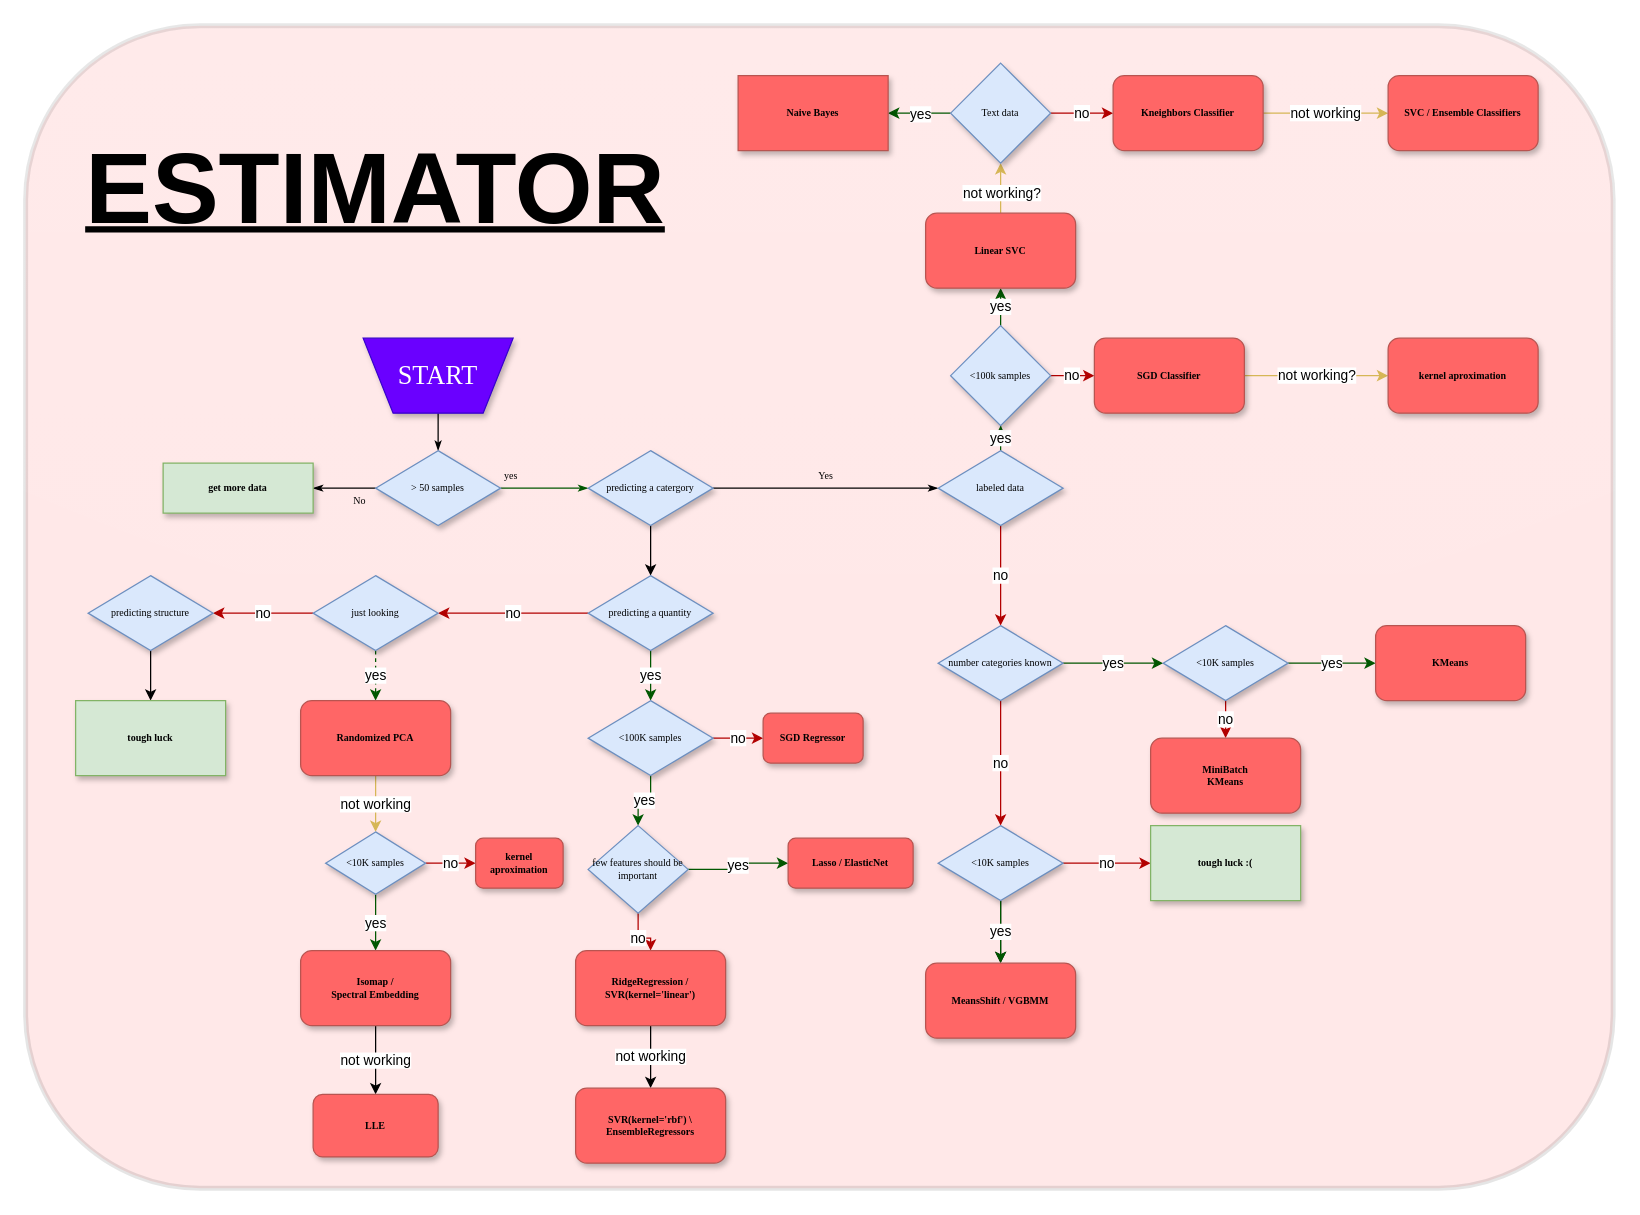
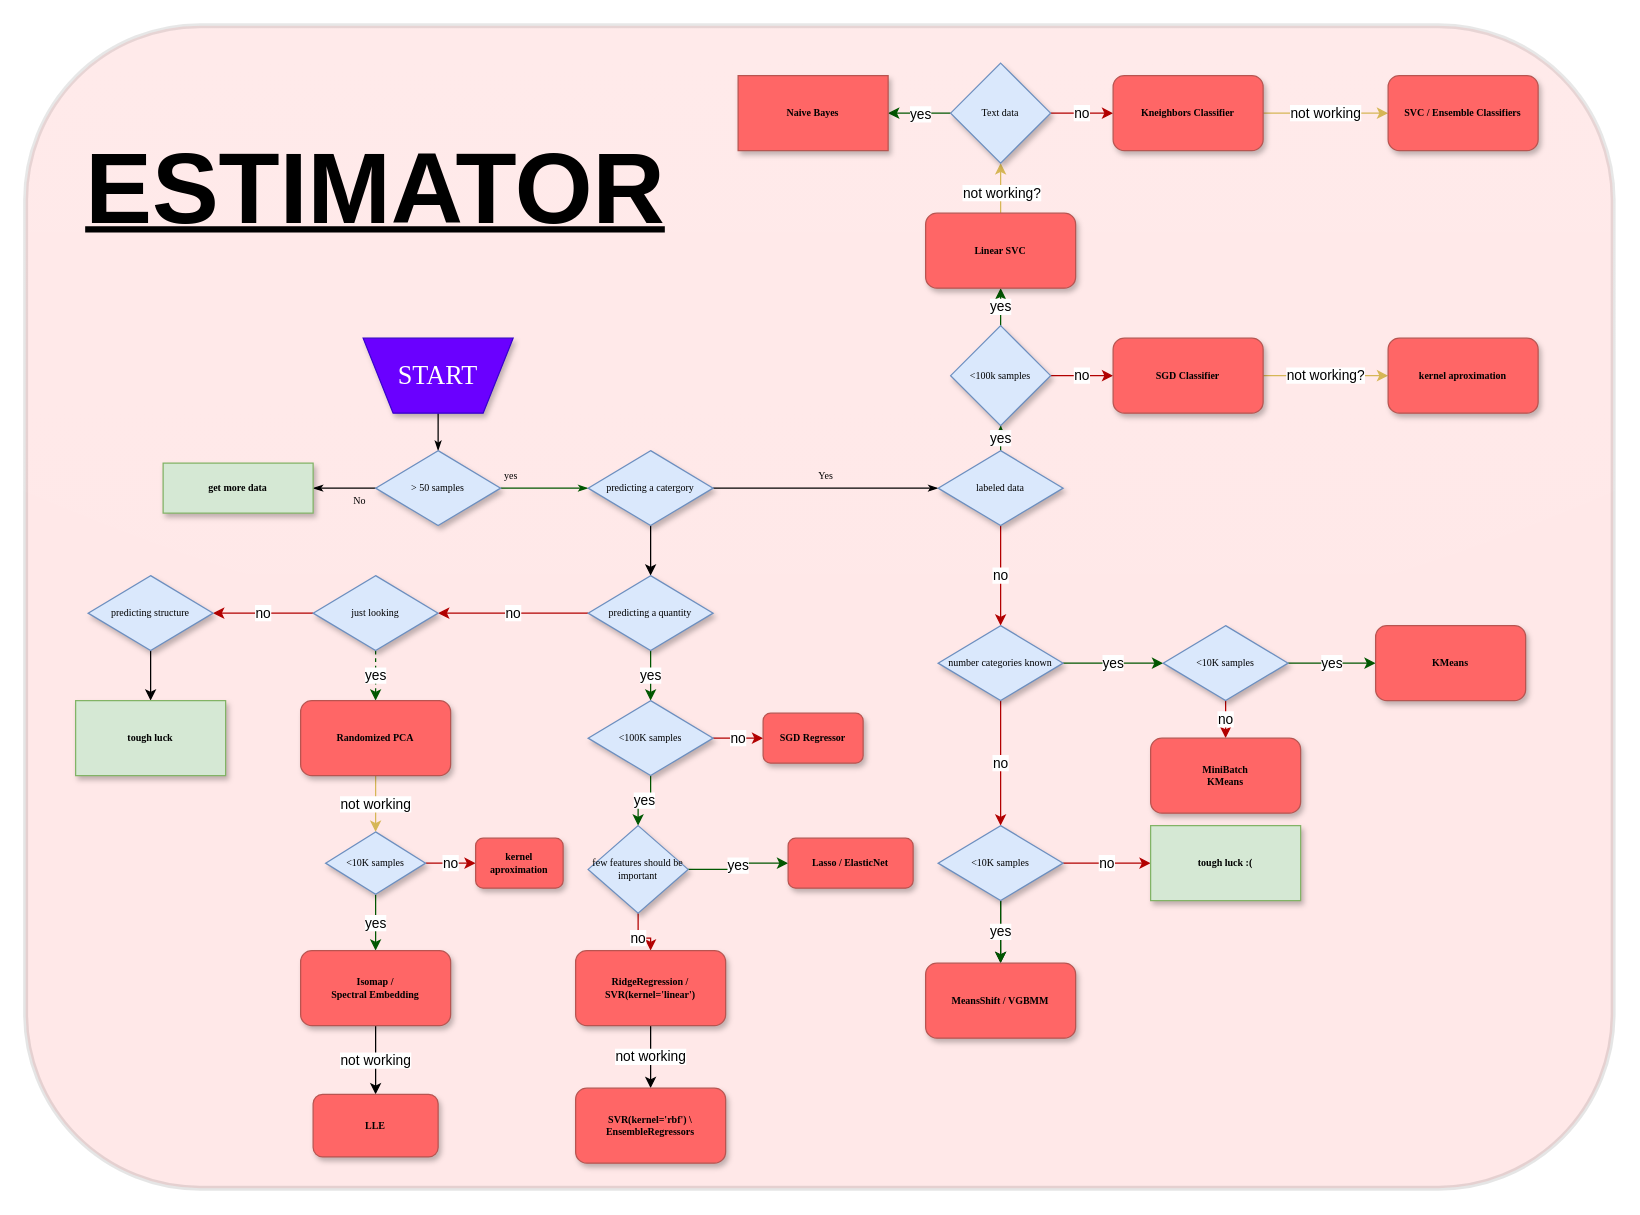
(1169, 376) -> (1188, 376)
